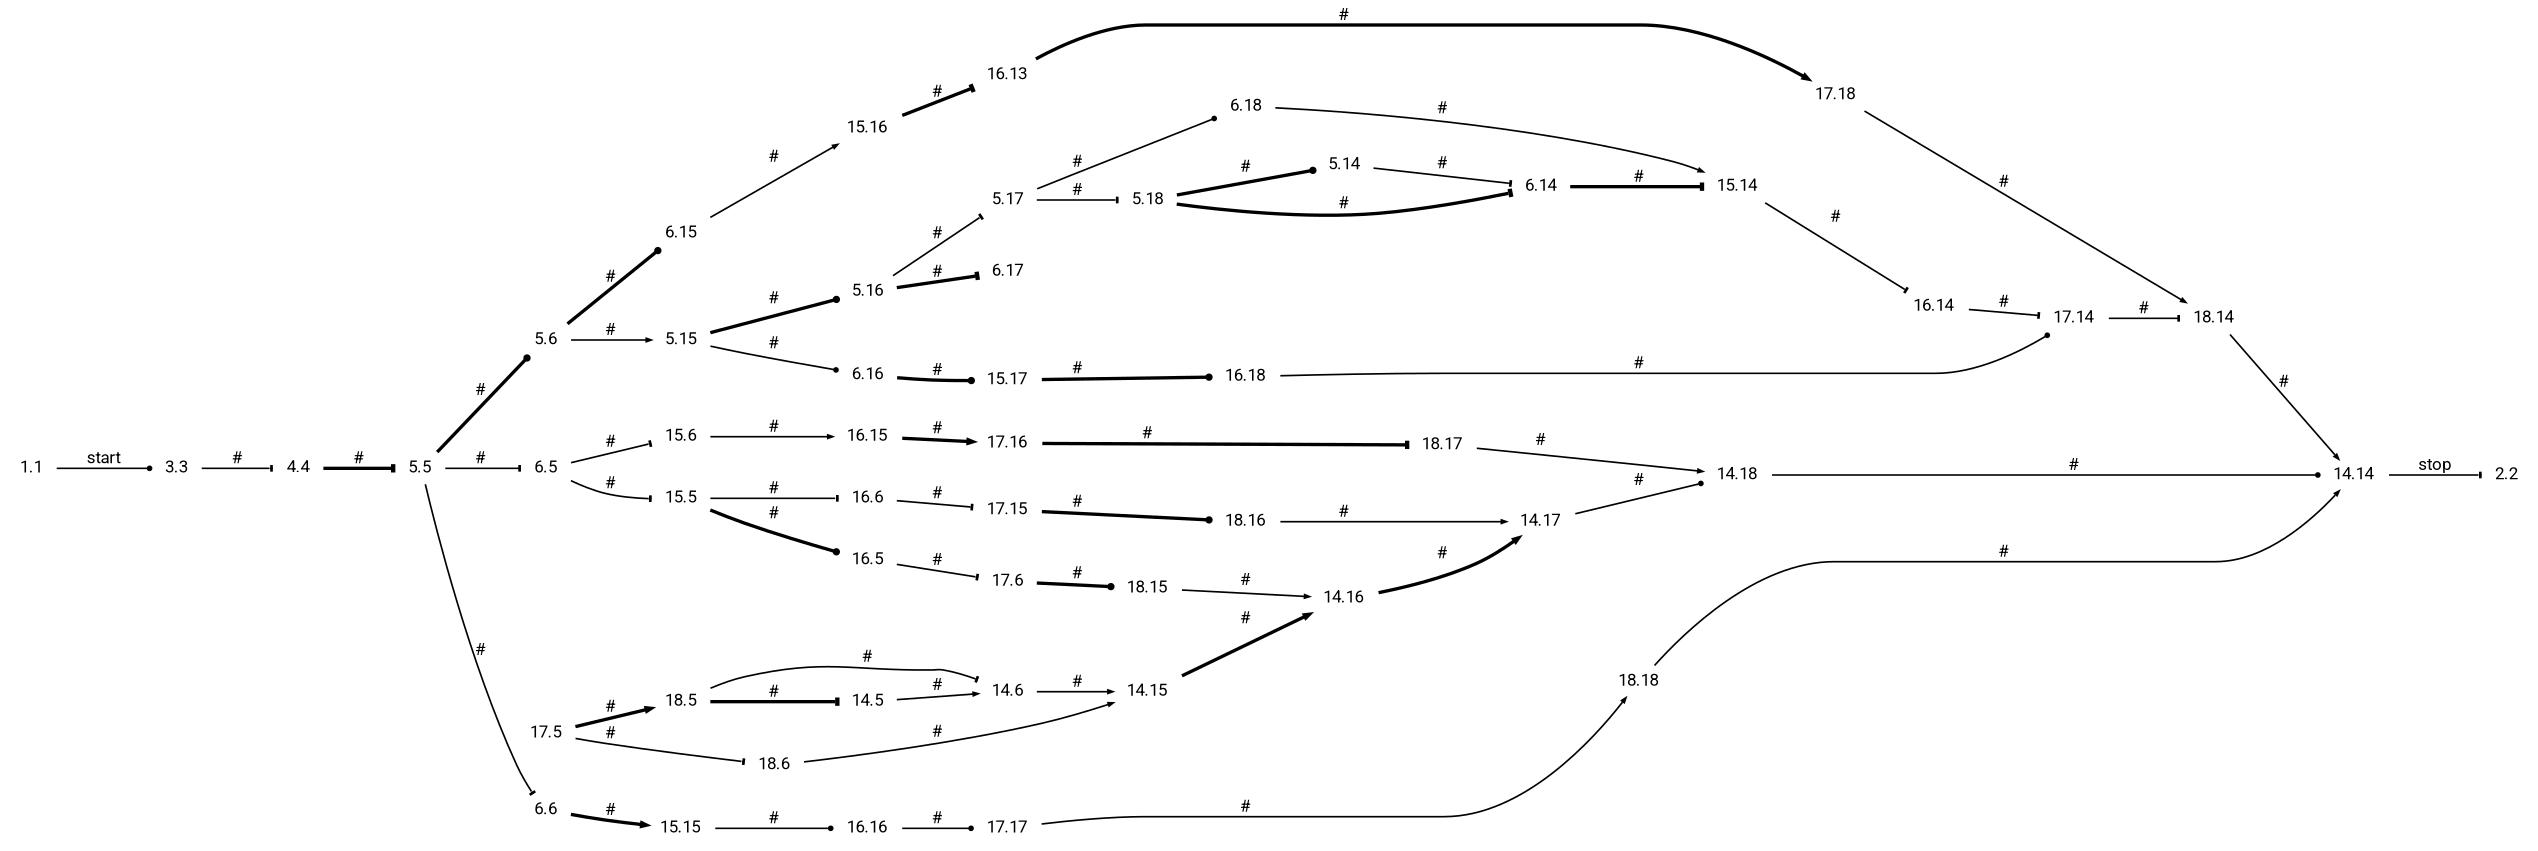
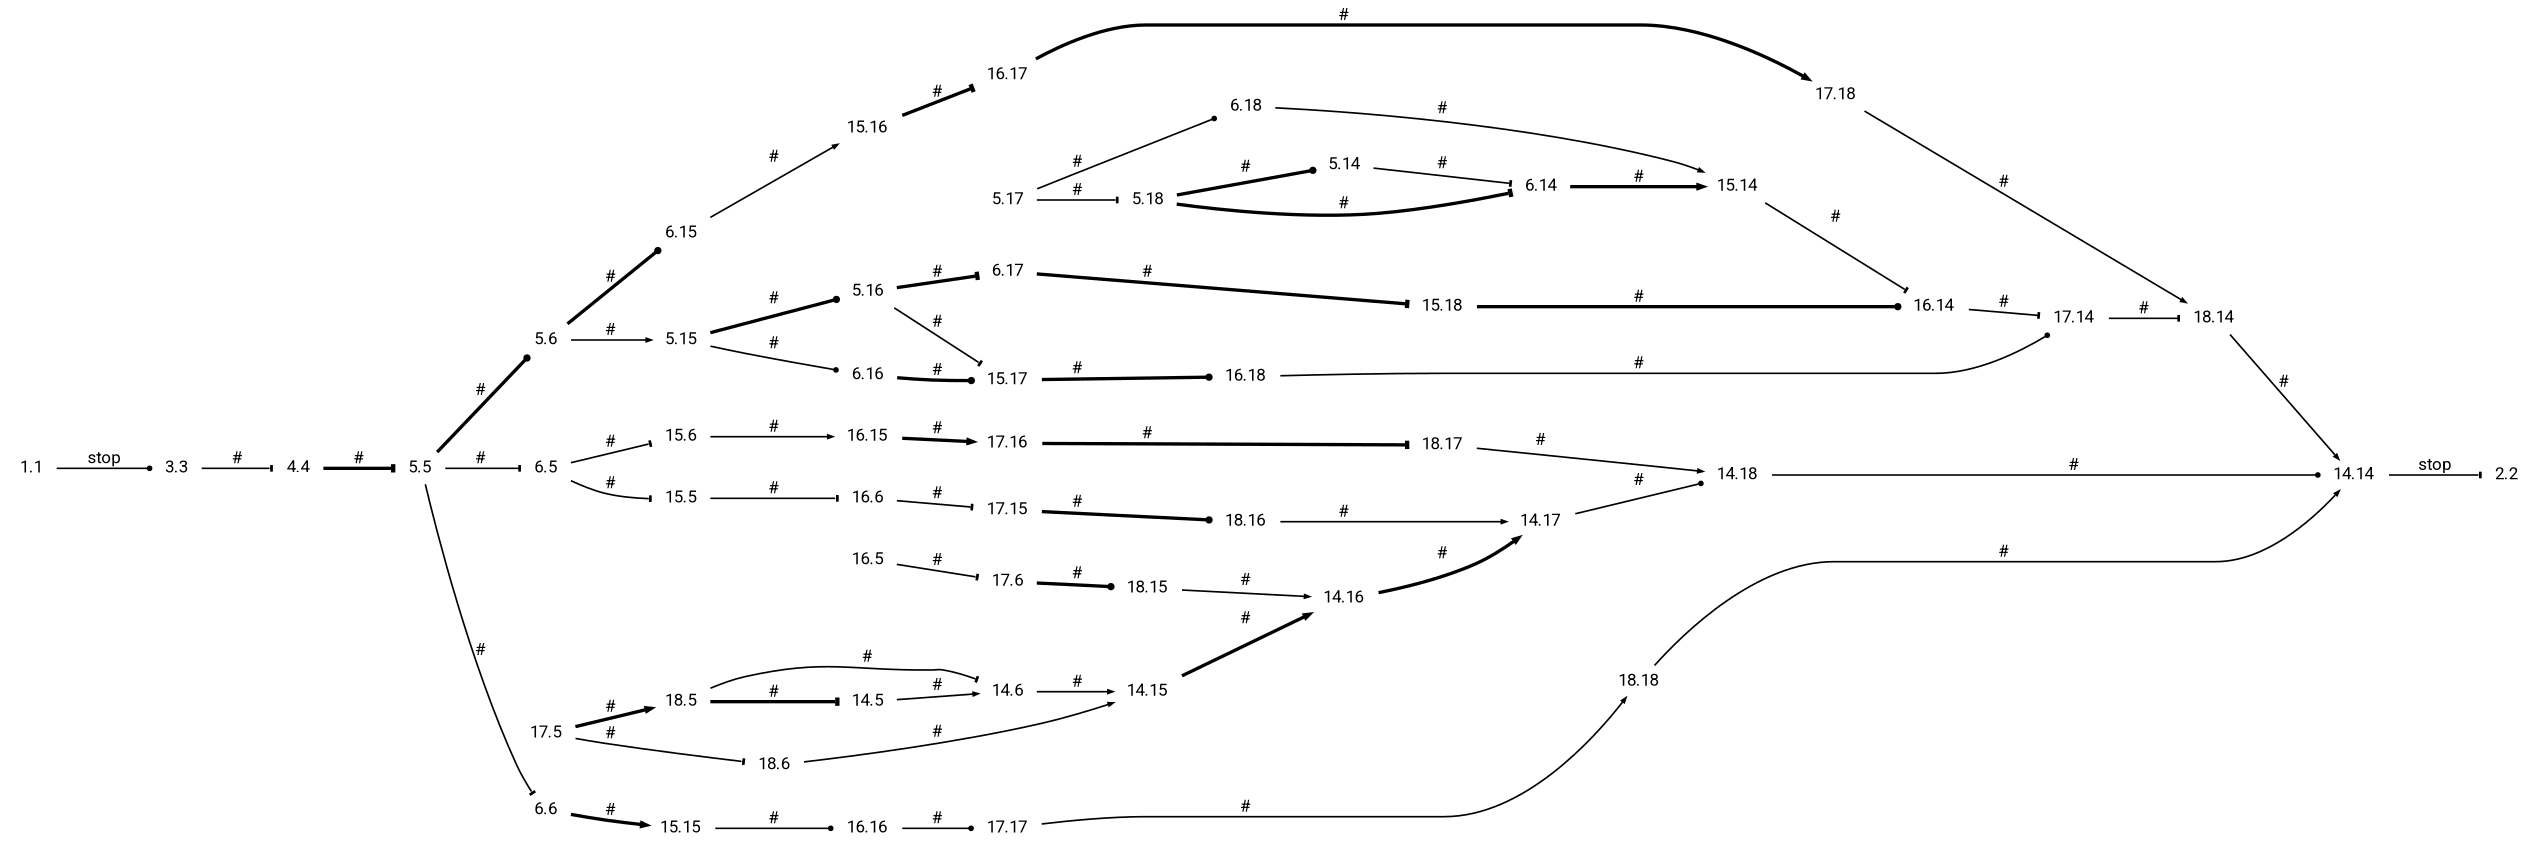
(1008, 75) -> (1008, 75)
(1635, 187) -> (1635, 187)
(936, 247) -> (936, 335)
none -> (1442, 307)
(104, 459) -> (104, 459)
(772, 532) -> none
